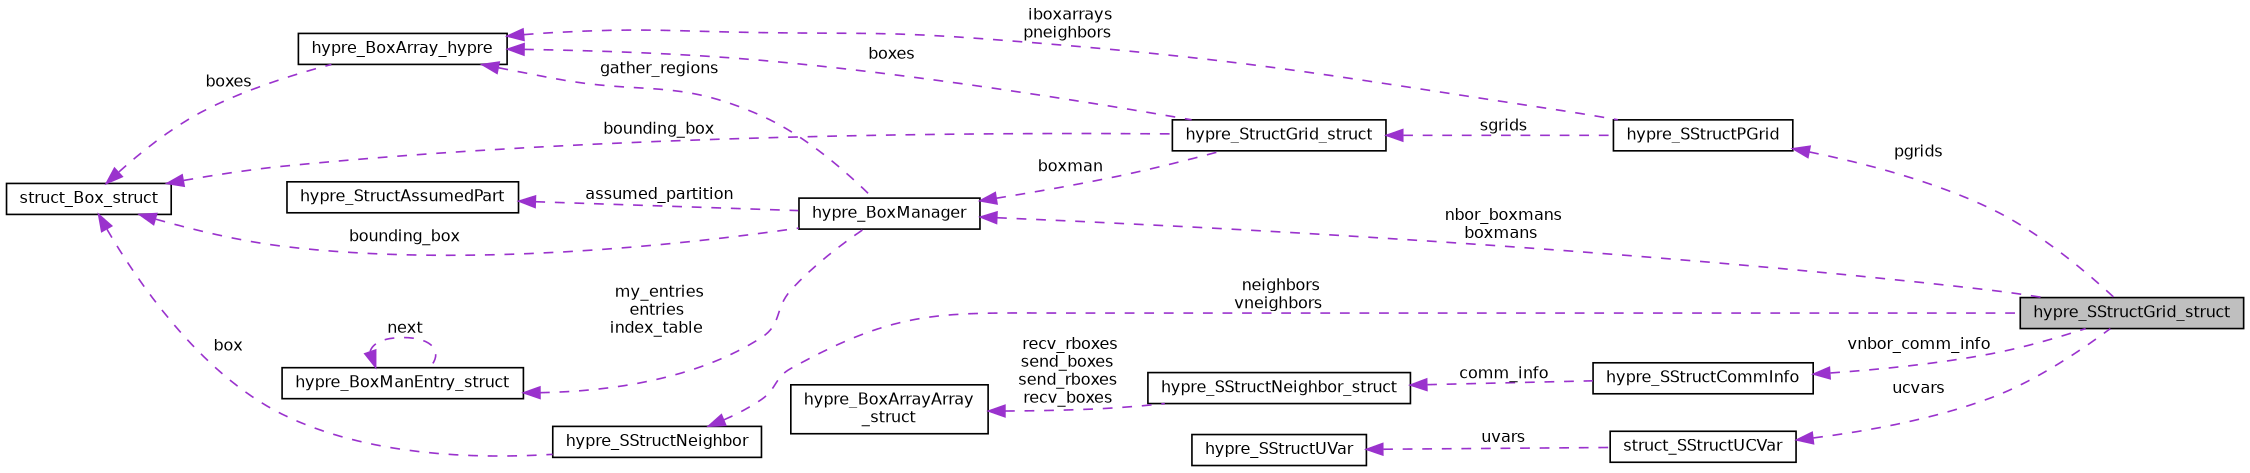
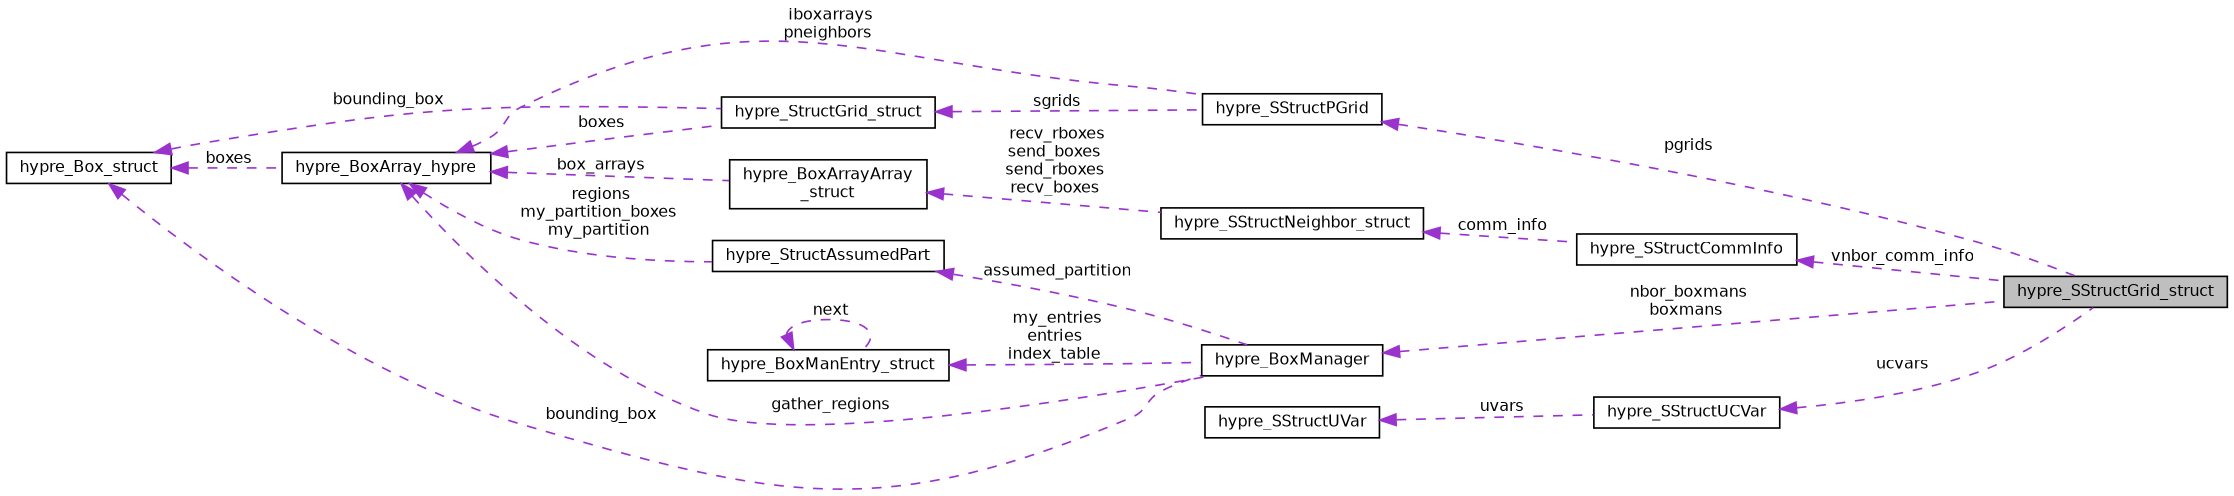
none -> (618, 176)
(1110, 178) -> none
(89, 199) -> (89, 168)
none -> (562, 249)
(657, 442) -> none
(1703, 447) -> (1687, 413)
